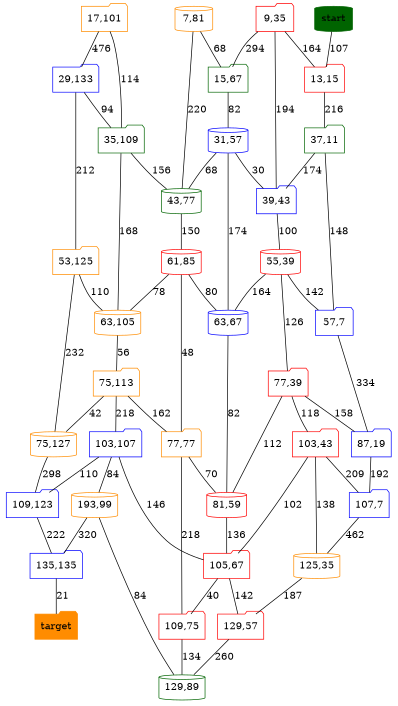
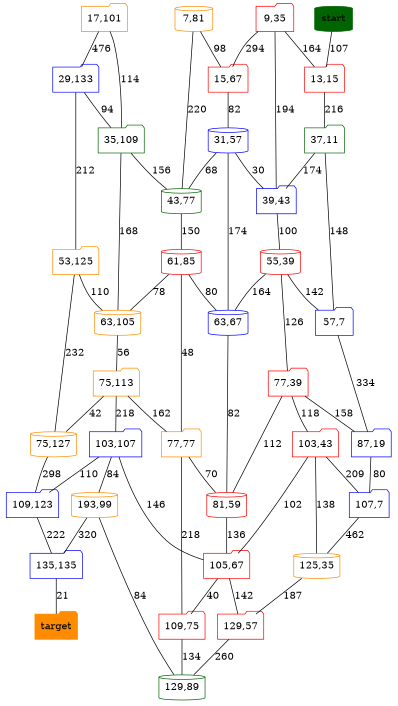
(220, 49) -> (220, 49)
(228, 80) -> (228, 80)
(380, 475) -> (380, 475)
